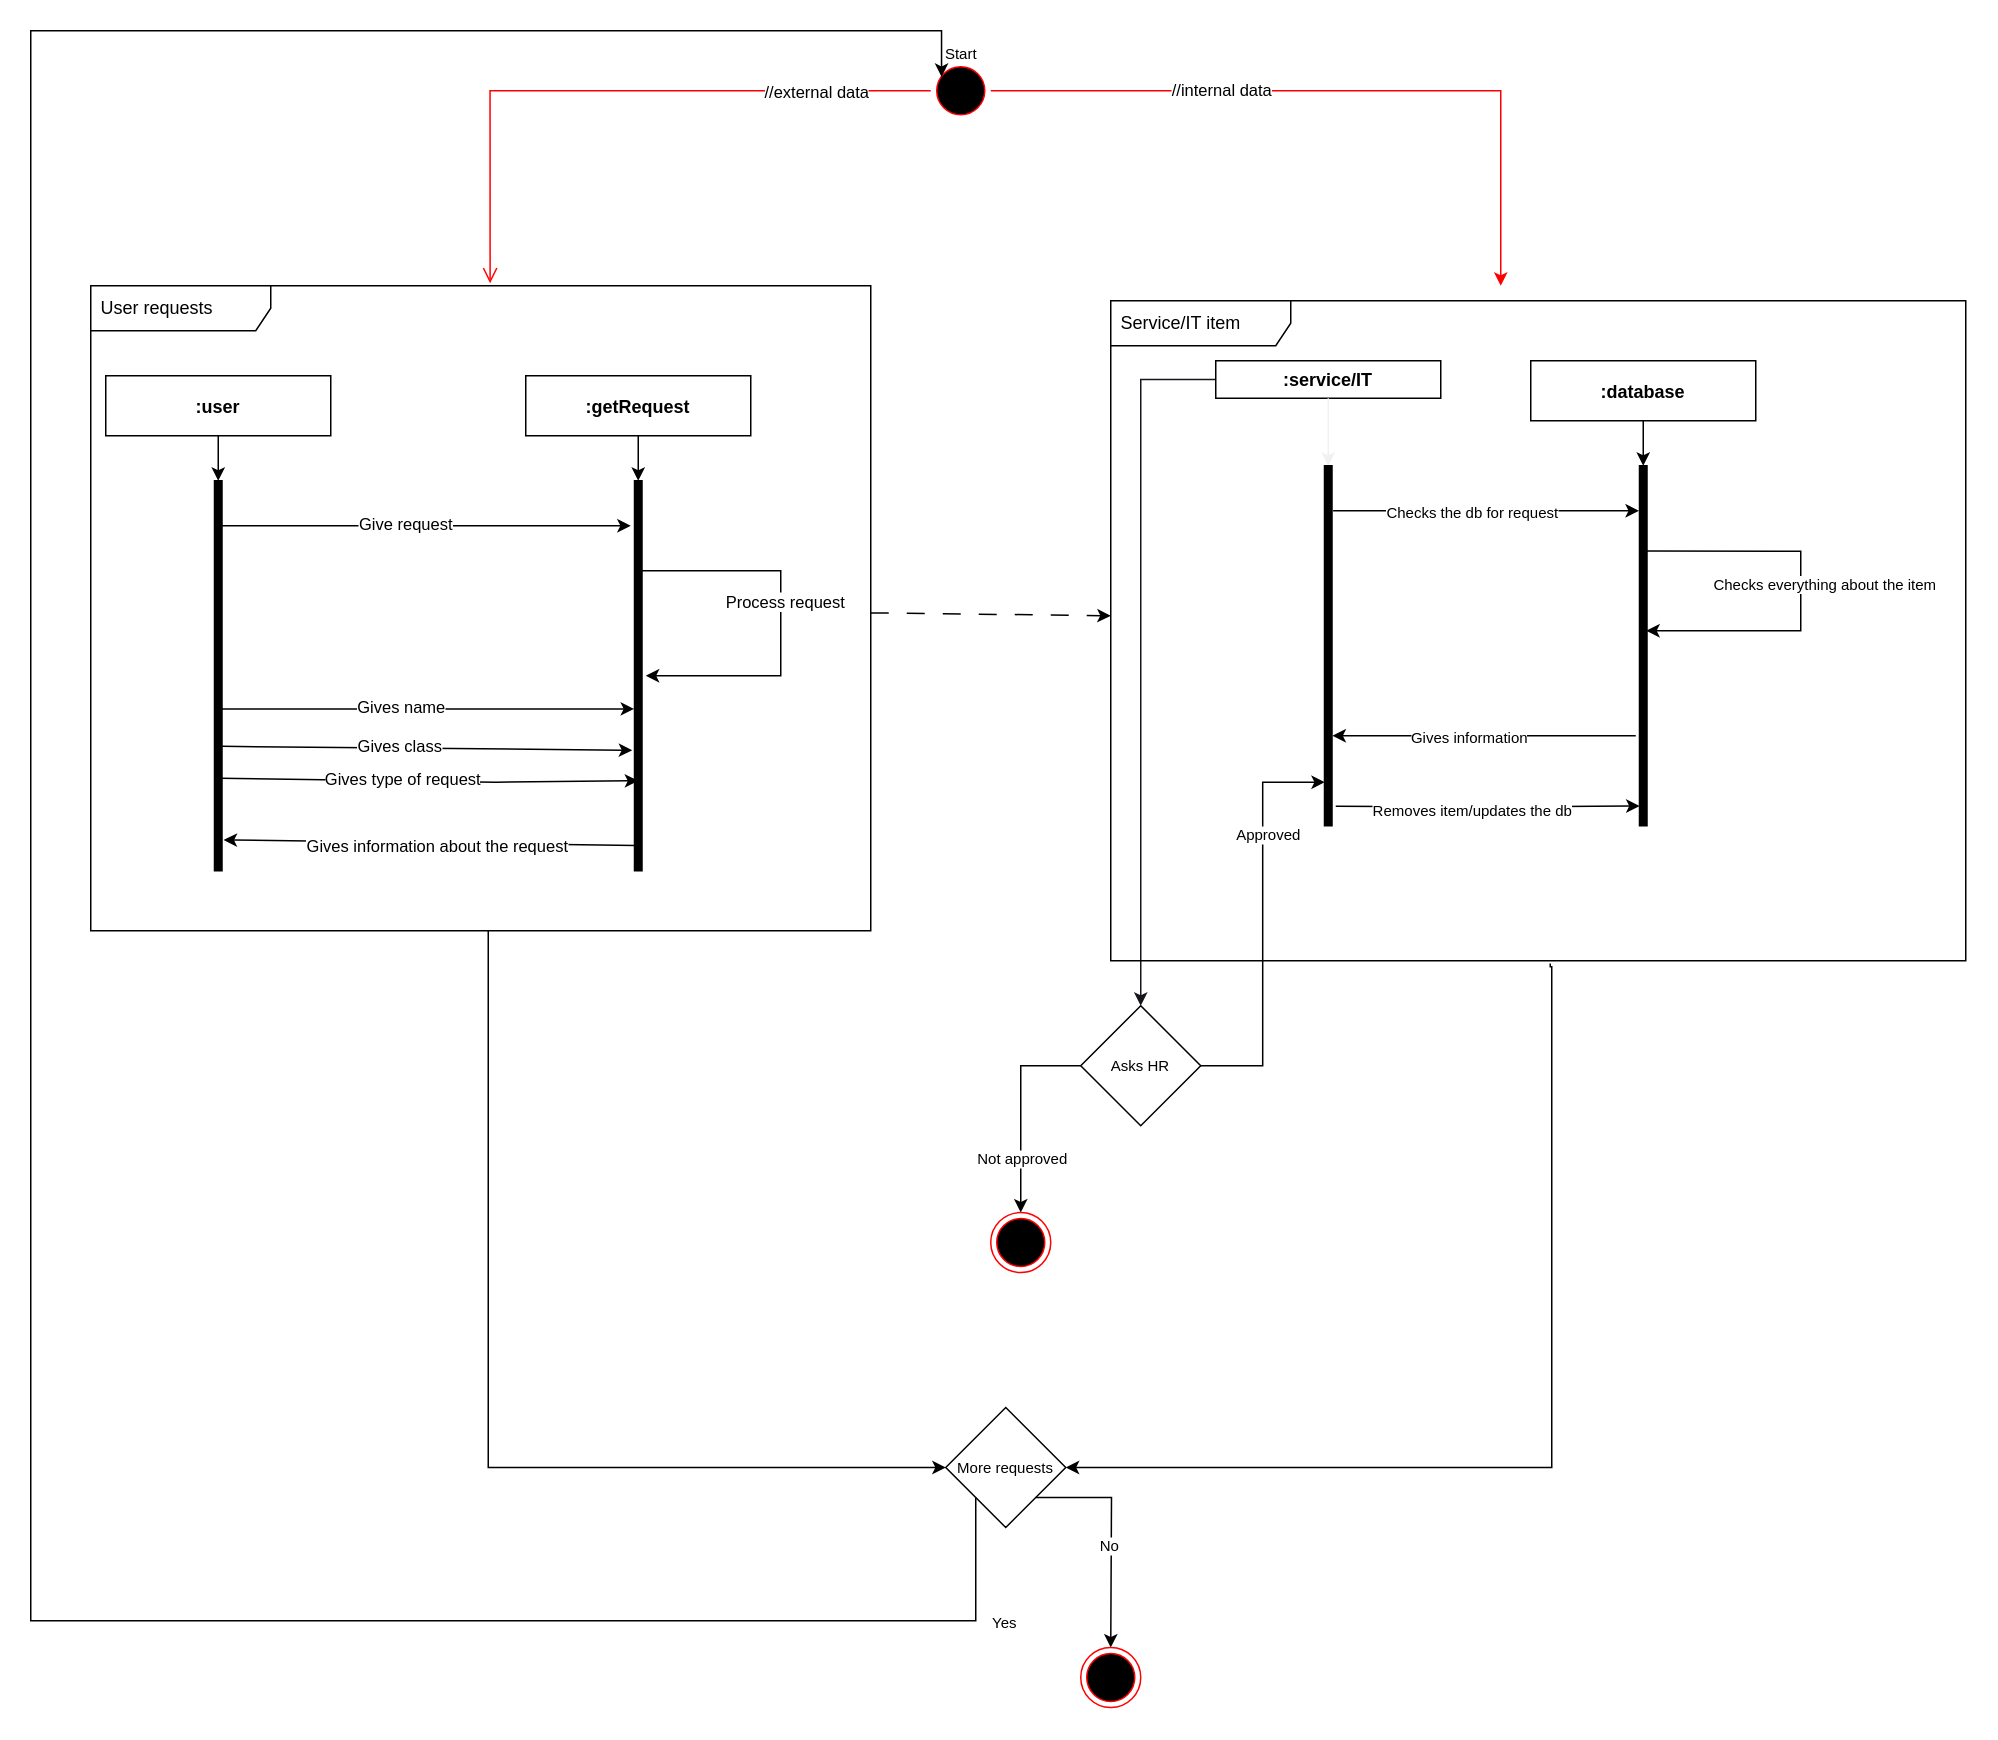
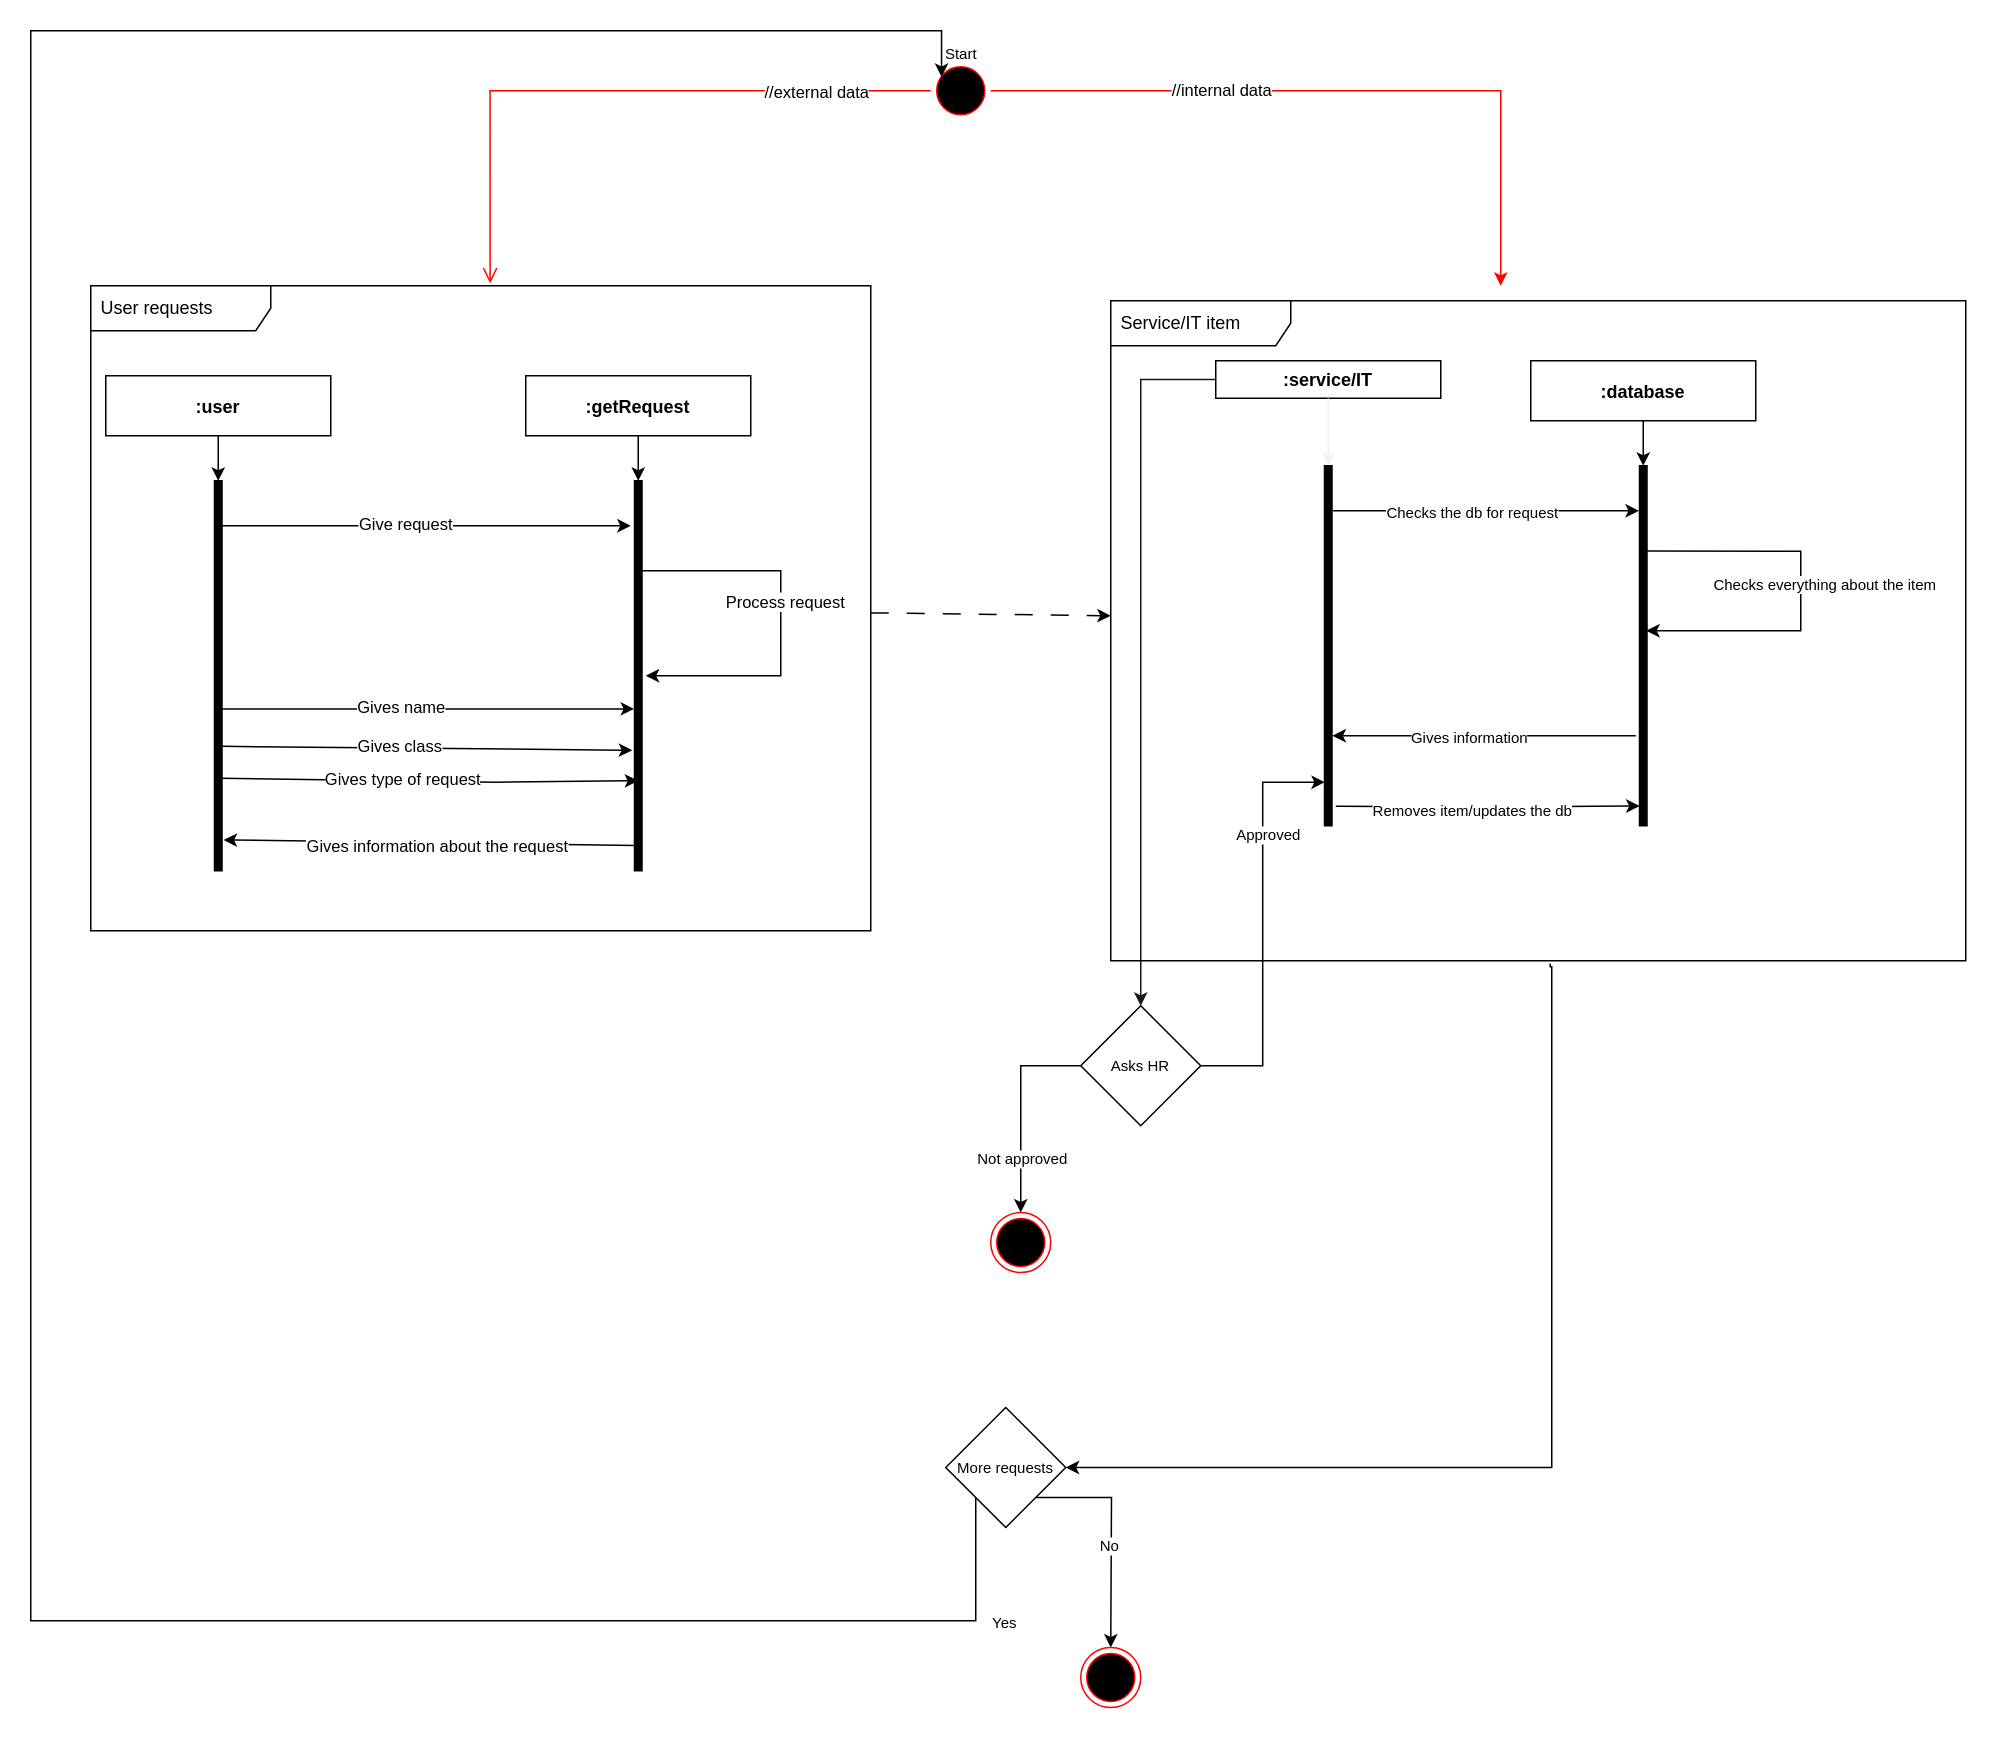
(488, 1423) -> none
